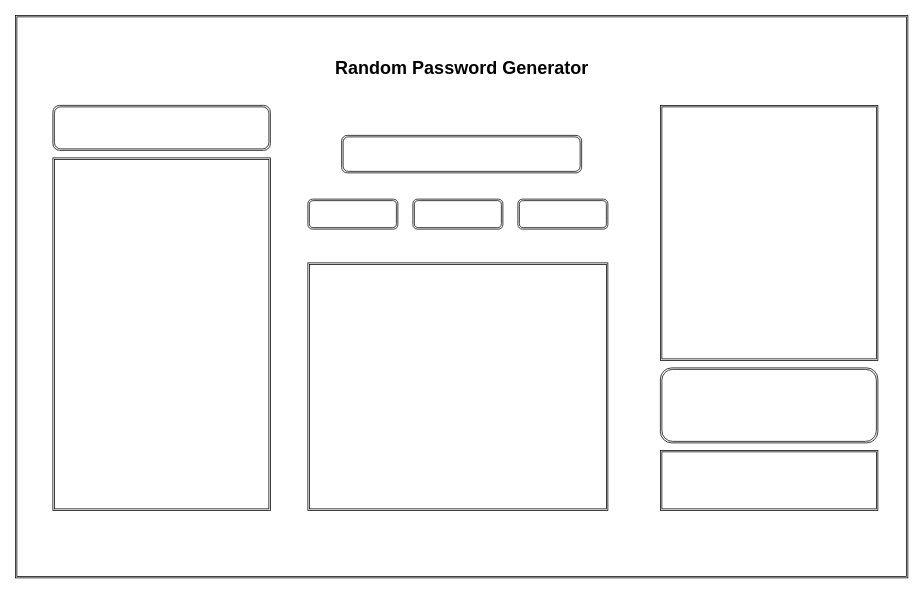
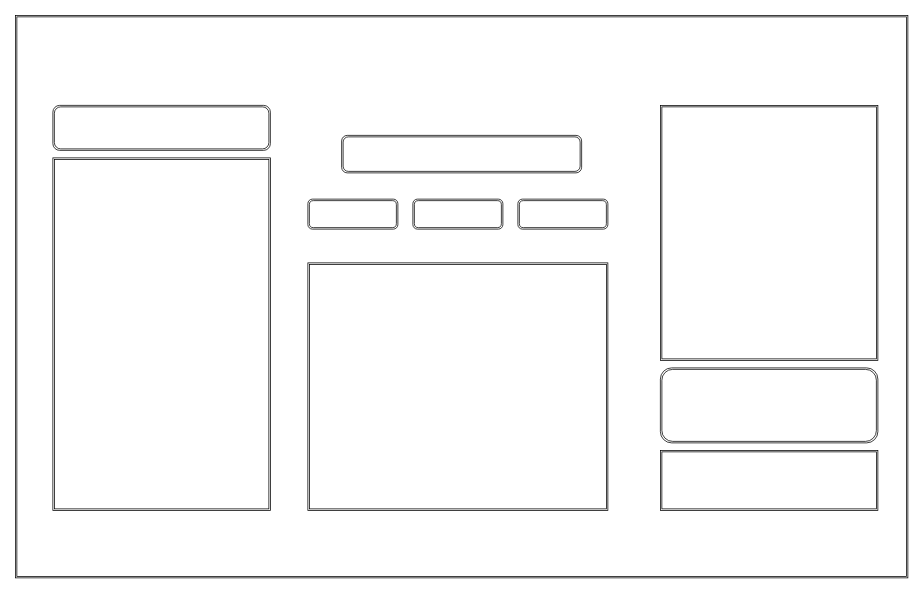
(462, 68) -> none
